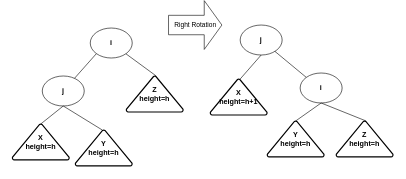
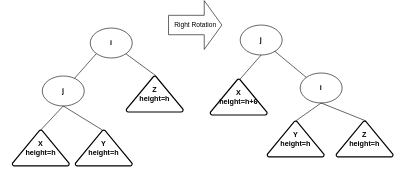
(239, 97) -> (239, 97)
(41, 142) -> (41, 148)
